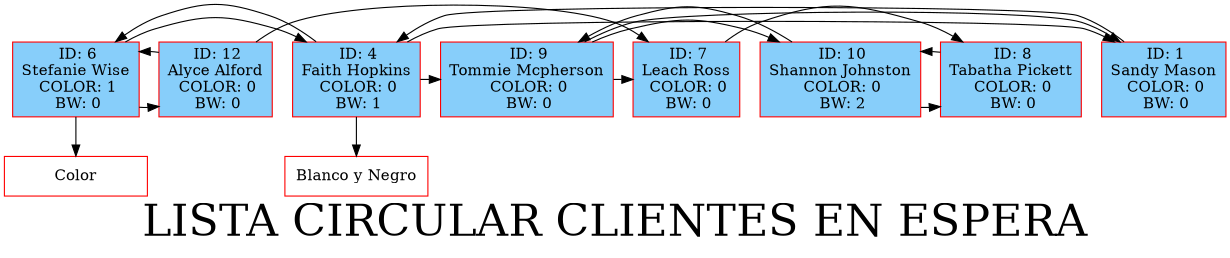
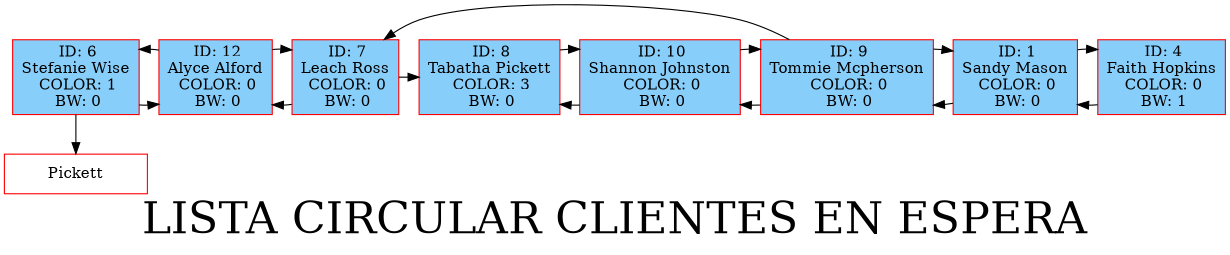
(221, 5) -> none
(210, 18) -> none
(425, 79) -> (949, 104)
(840, 79) -> (660, 77)
(1011, 79) -> (490, 77)
none -> (288, 105)
(76, 176) -> (76, 174)
(356, 176) -> none
